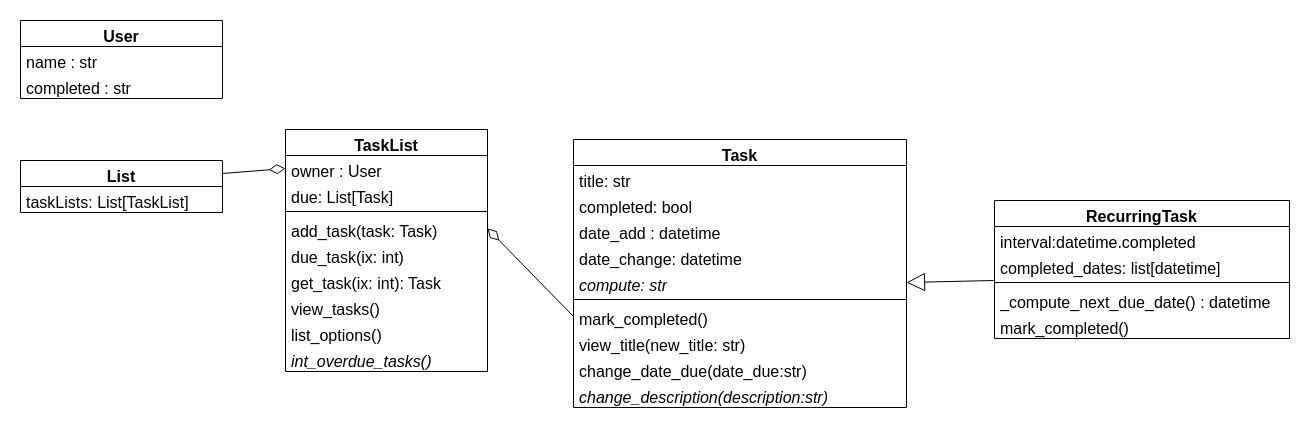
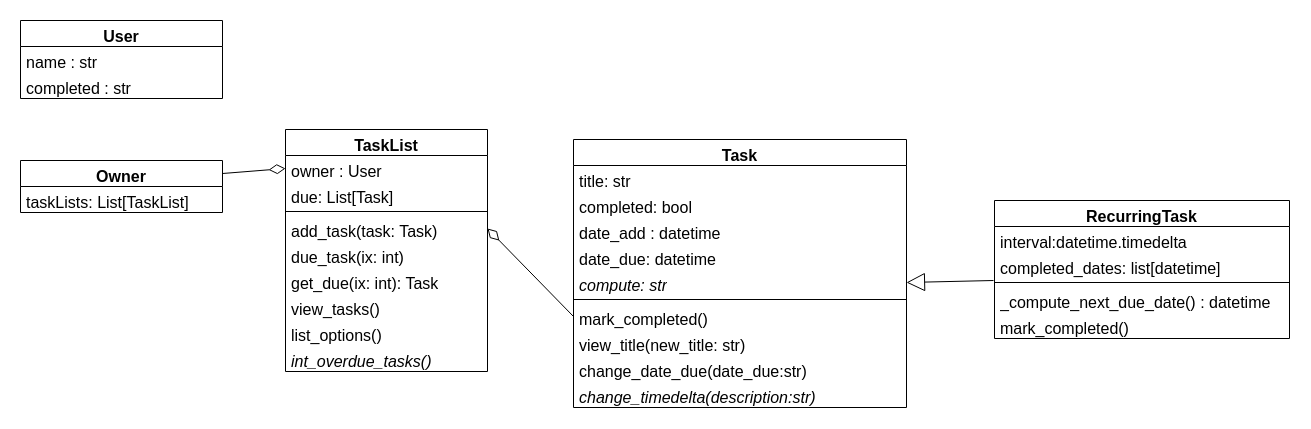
(122, 177) -> (122, 177)
(1109, 243) -> (1107, 243)
(667, 260) -> (654, 260)
(382, 284) -> (378, 284)
(726, 398) -> (717, 398)
